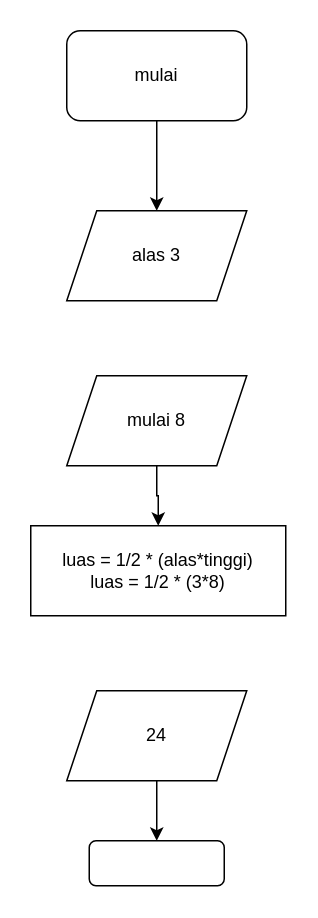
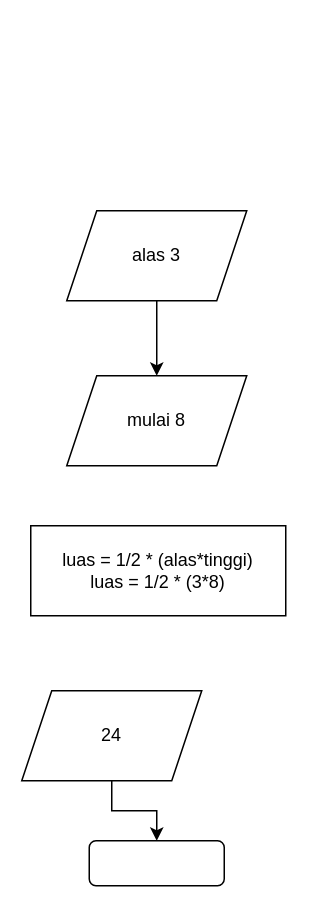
(157, 76) -> none
(157, 161) -> none
none -> (157, 333)
(157, 491) -> none
(157, 736) -> (112, 736)
